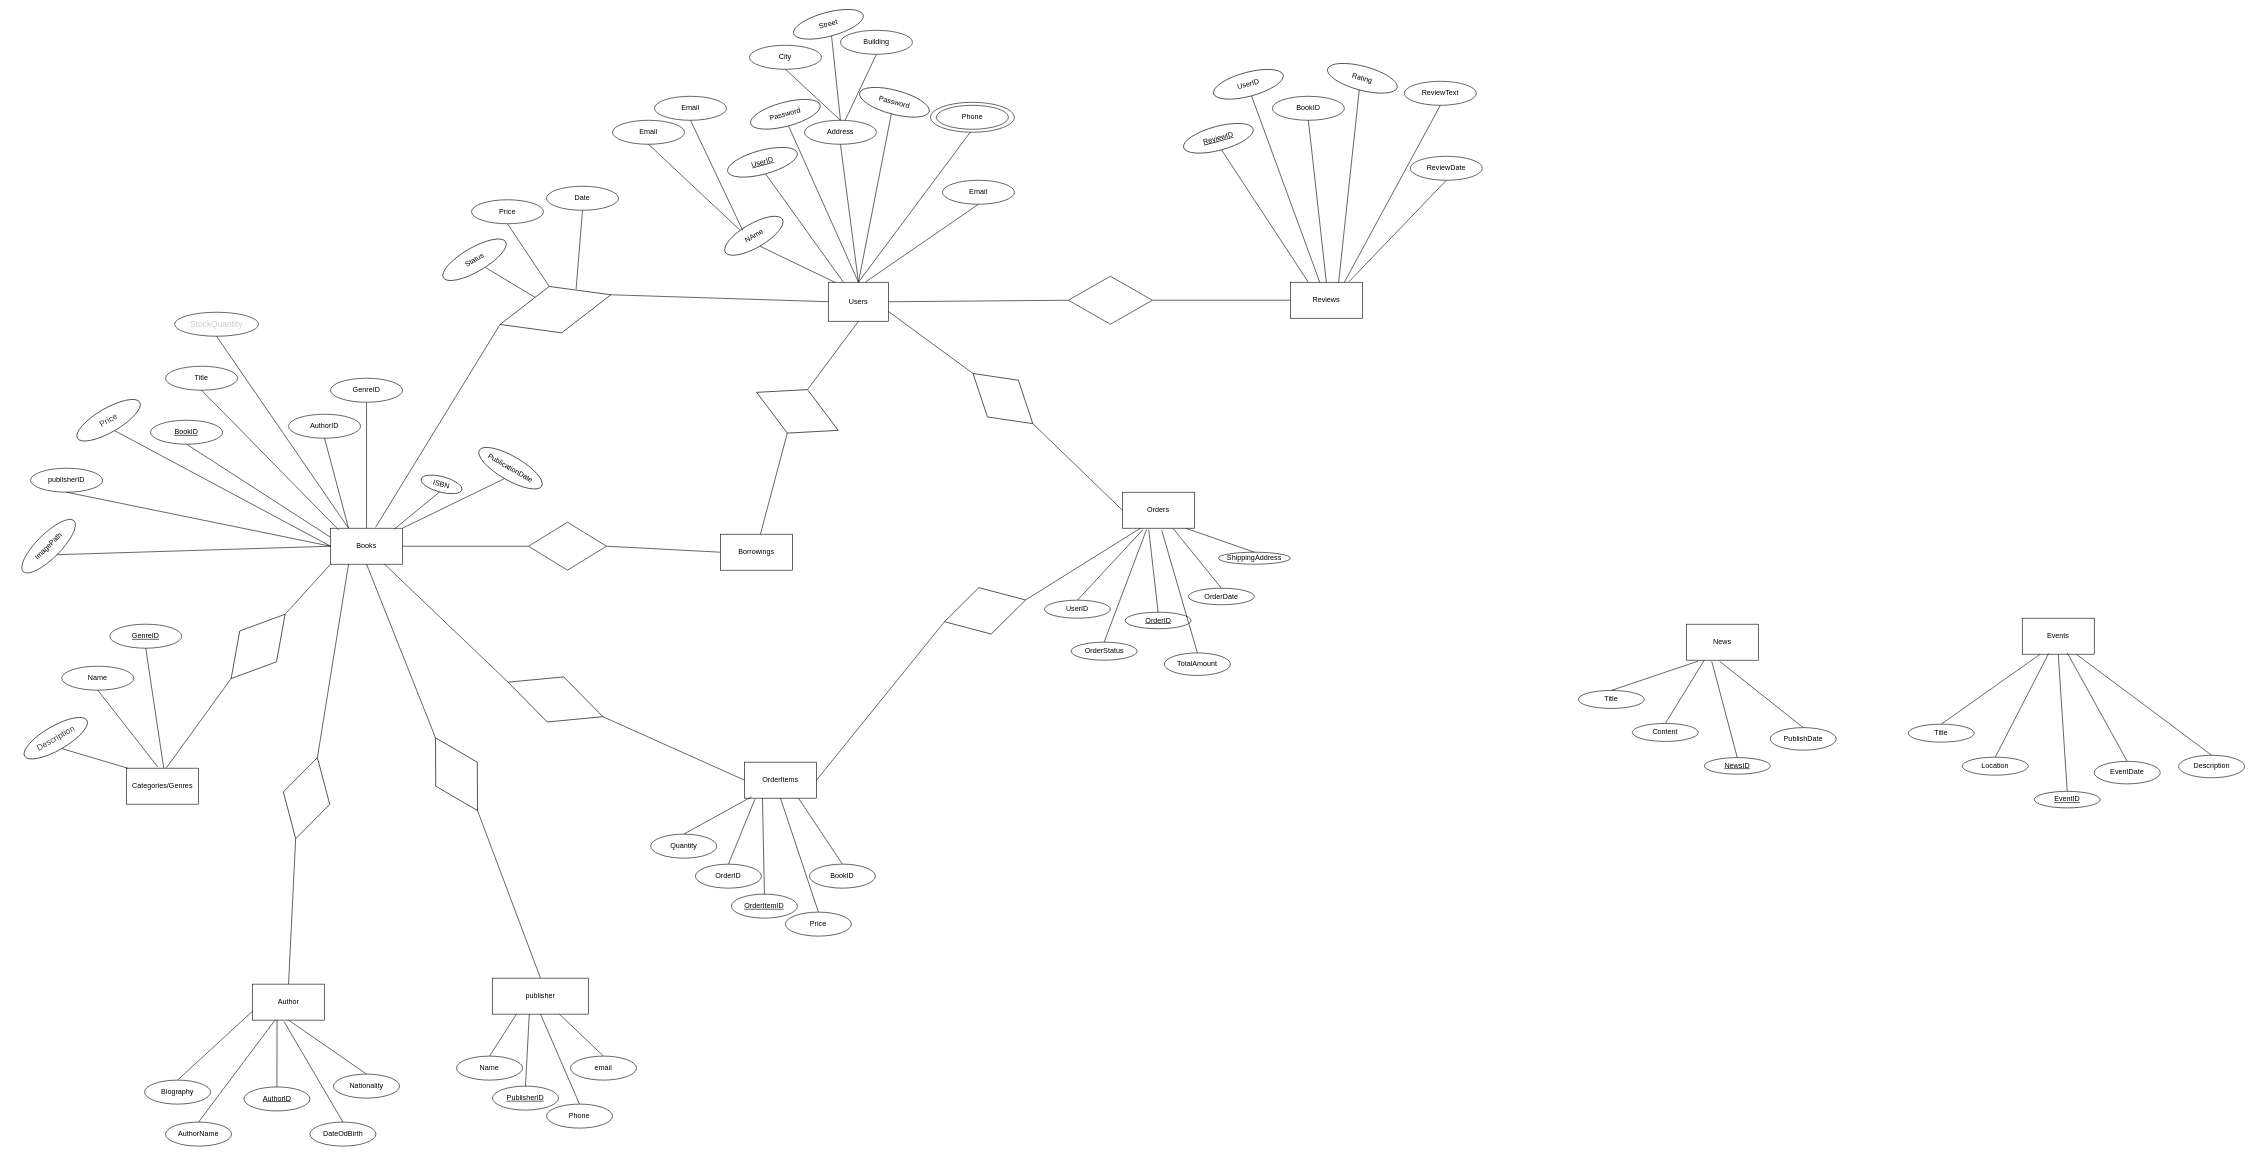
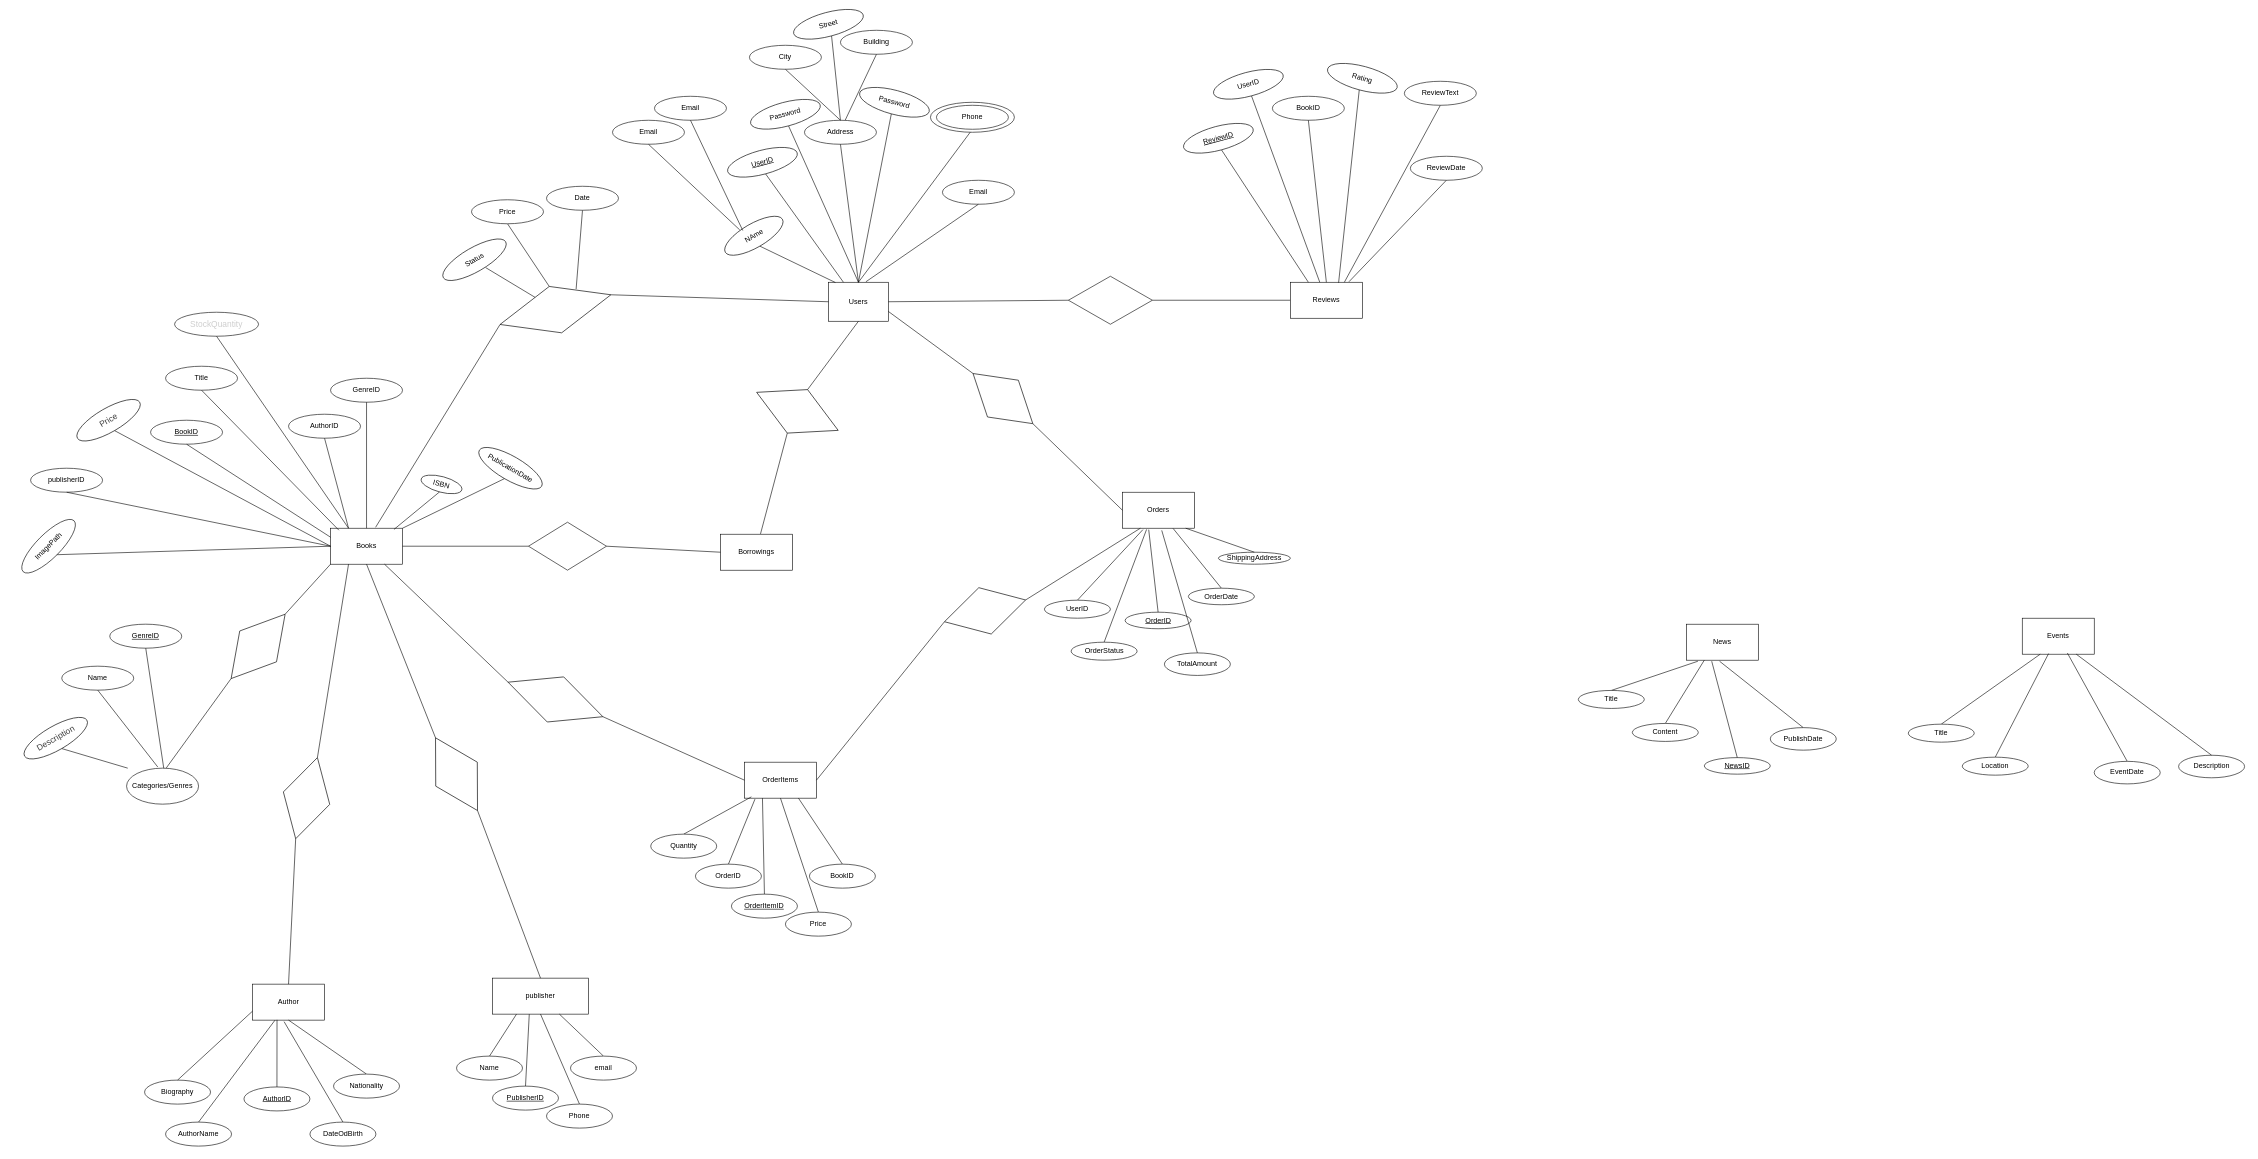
(2063, 723) -> none
(162, 786) -> (162, 786)
(2067, 800) -> none
